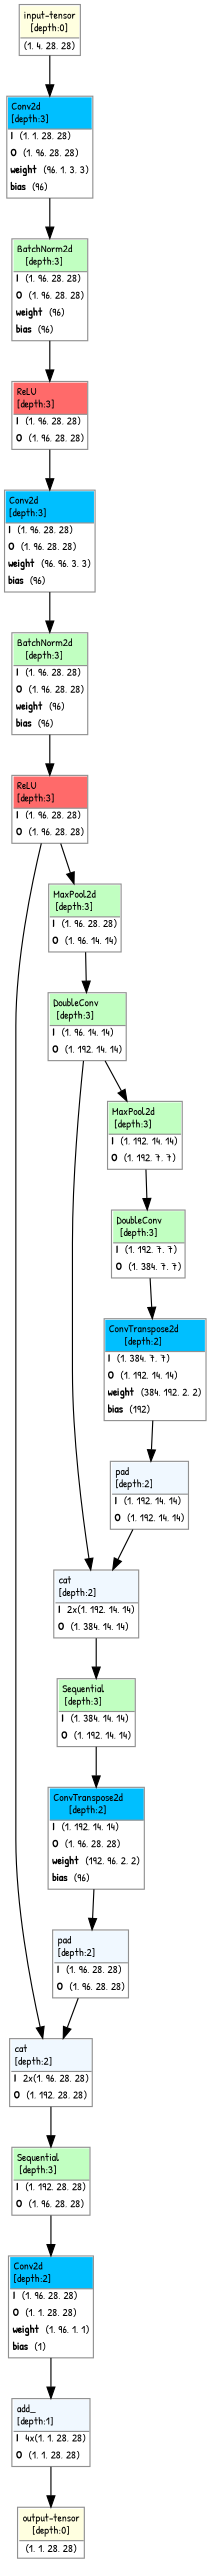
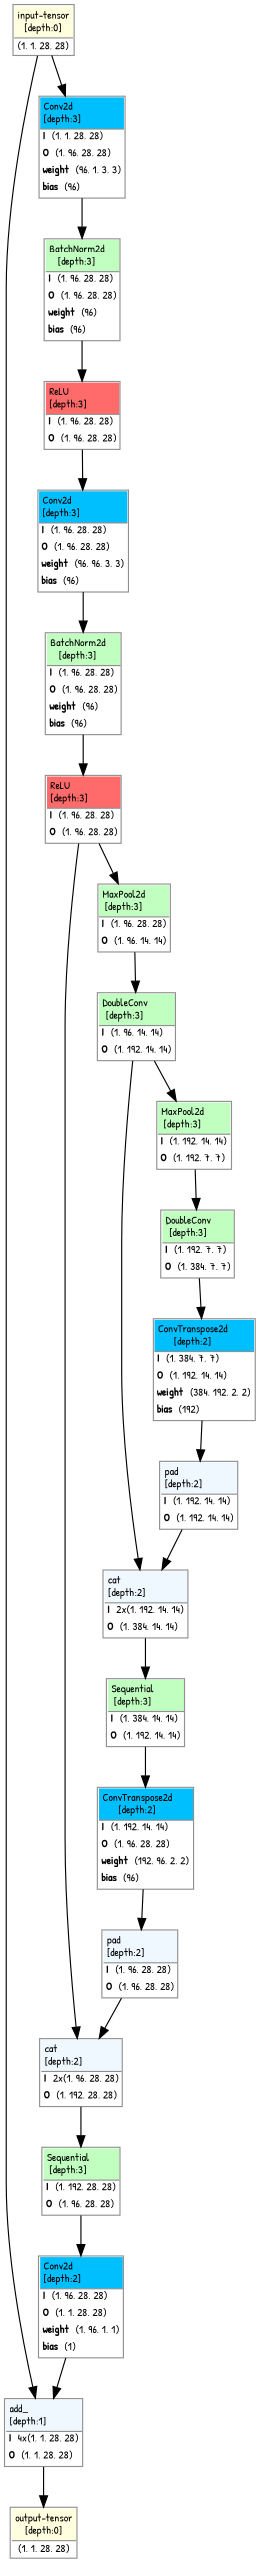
(50, 46) -> (44, 46)
none -> (6, 1221)
